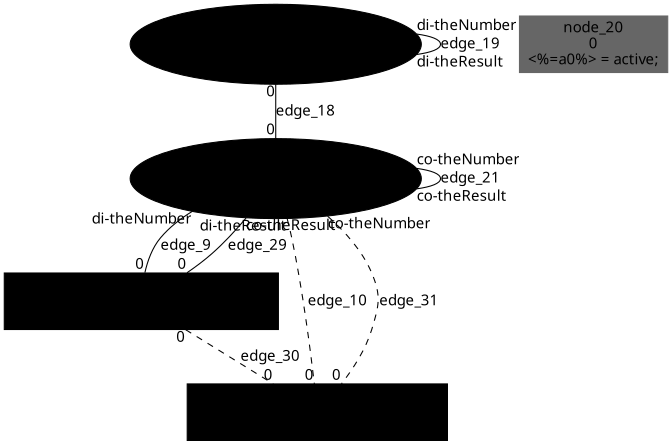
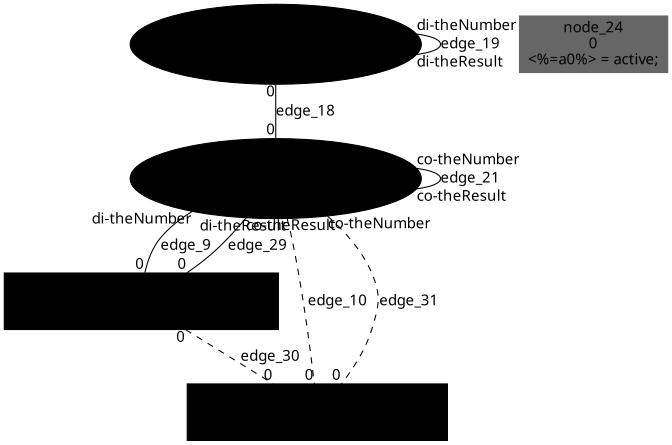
(594, 44) -> (594, 44)
